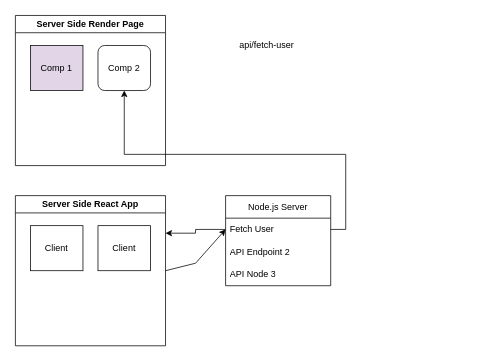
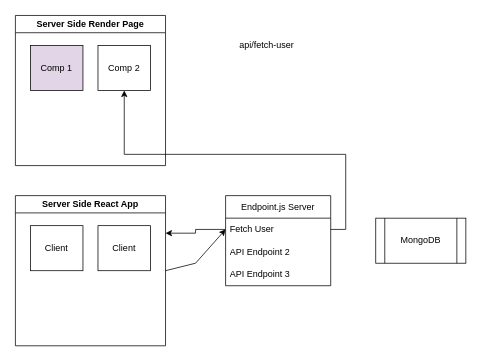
(124, 68) -> (124, 68)
(278, 207) -> (278, 207)
none -> (420, 240)
(253, 274) -> (262, 274)
